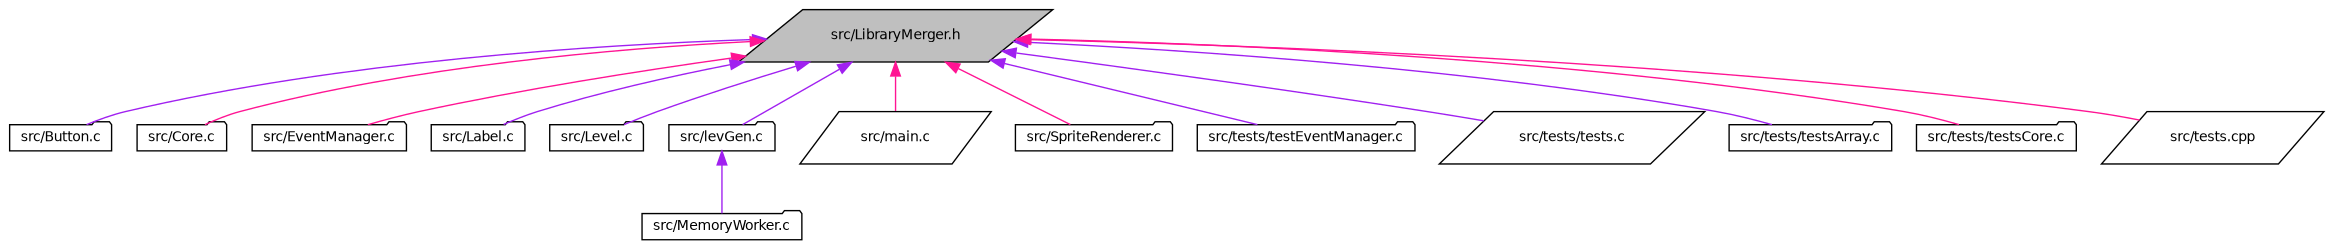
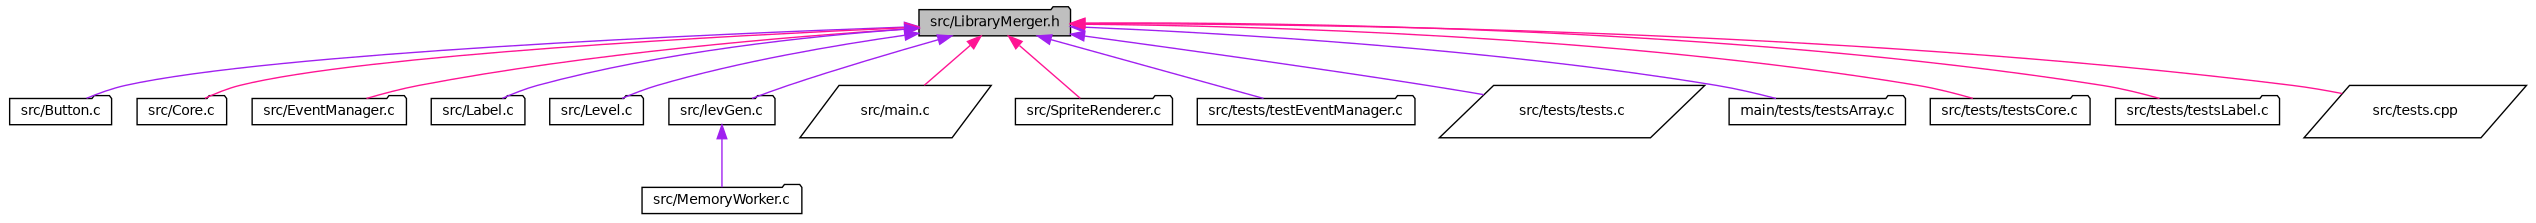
(896, 36) -> (995, 23)
none -> (2198, 112)
(1810, 138) -> (1817, 112)
